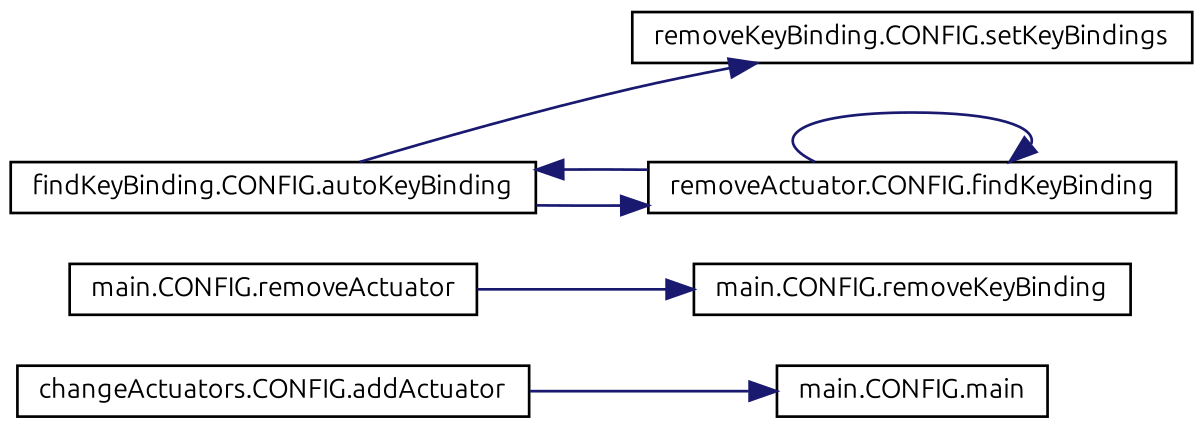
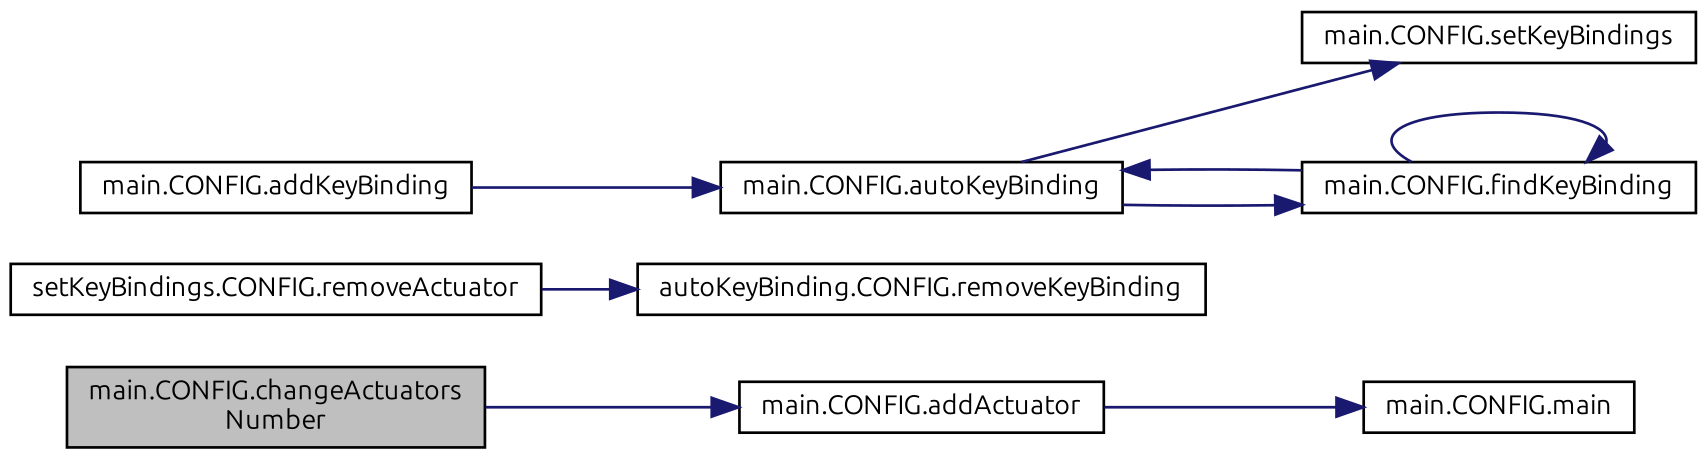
(912, 38) -> (1499, 38)
(273, 188) -> (922, 188)
none -> (276, 188)
(912, 188) -> (1499, 188)
(273, 289) -> (276, 289)
(912, 289) -> (922, 289)
(273, 391) -> (922, 407)
none -> (276, 407)
